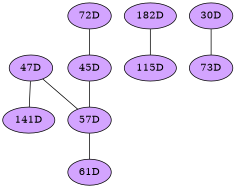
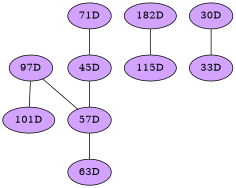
(90, 16) -> (90, 16)
(31, 68) -> (31, 68)
(211, 68) -> (211, 68)
(29, 120) -> (29, 120)
(90, 172) -> (90, 172)
